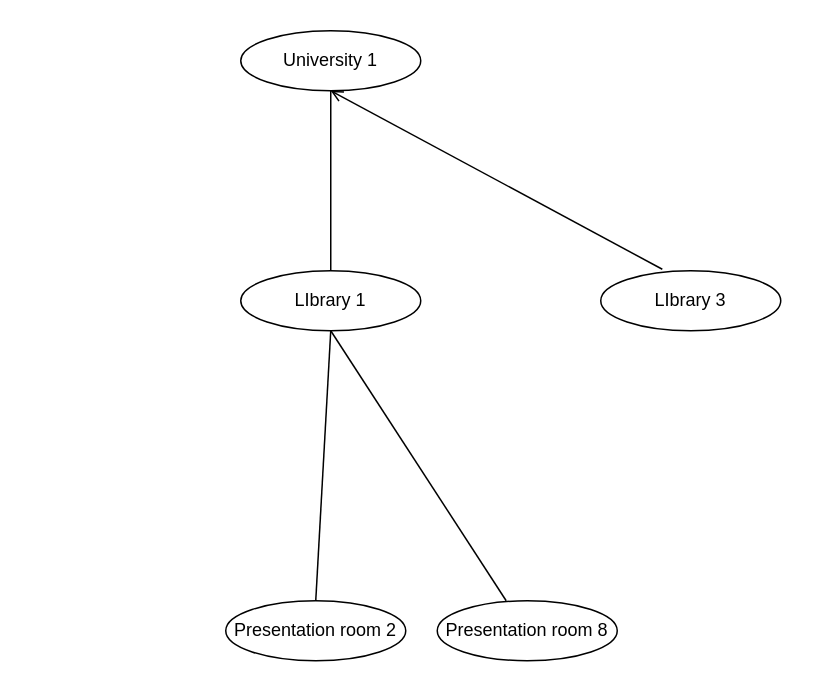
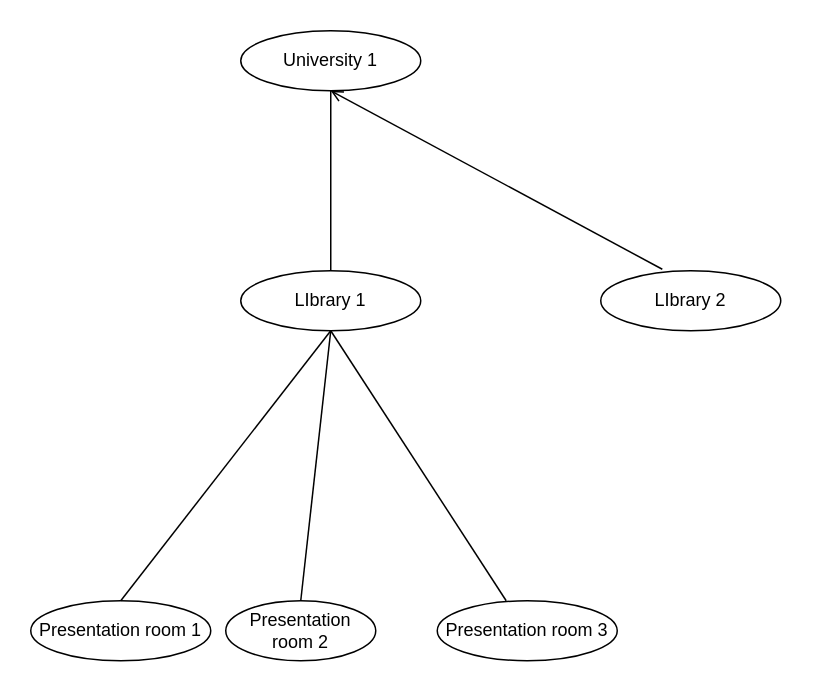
(691, 301) -> (691, 301)
none -> (225, 467)
none -> (121, 631)
(316, 631) -> (301, 631)
(527, 631) -> (527, 631)
